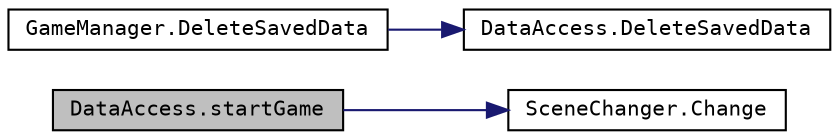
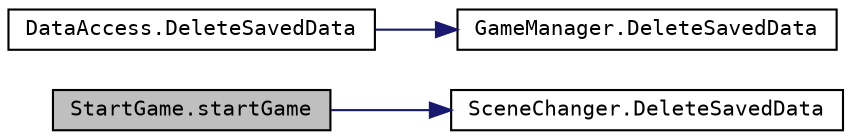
(415, 30) -> (405, 30)
(198, 110) -> (192, 110)
(647, 110) -> (647, 110)
